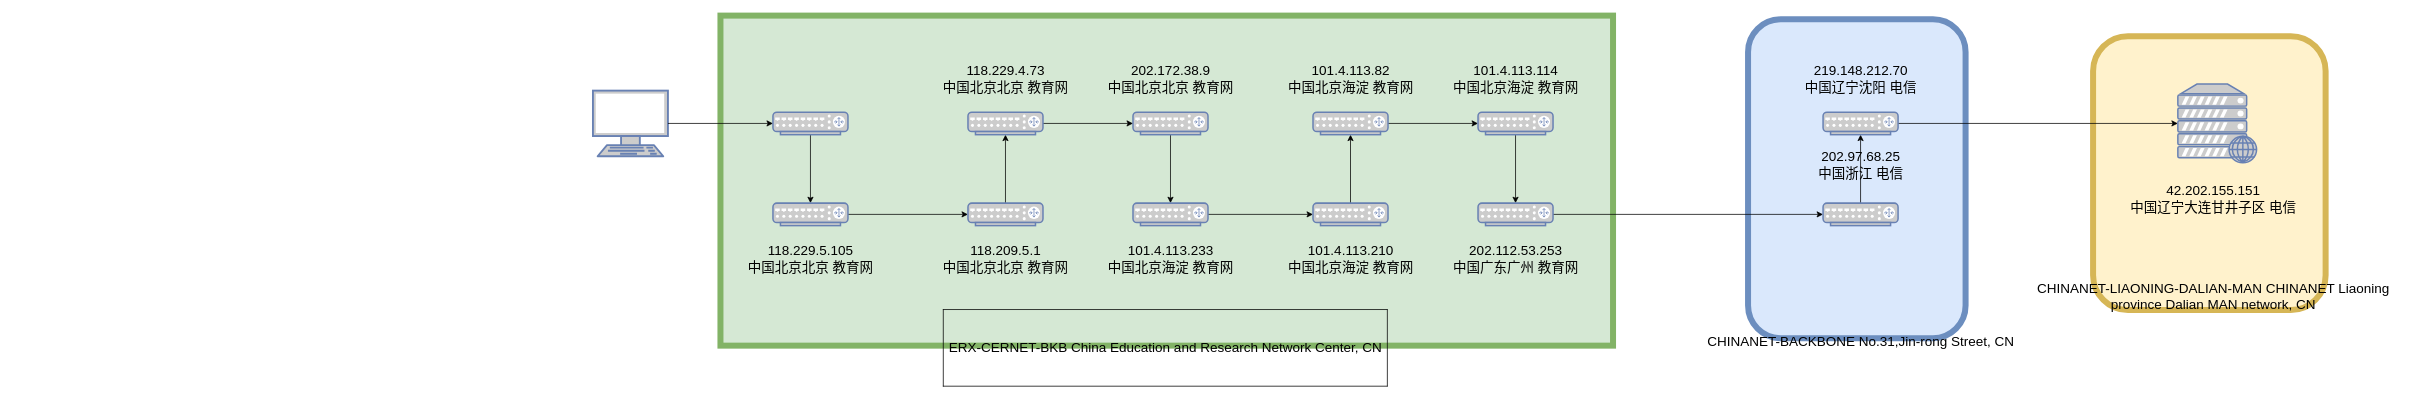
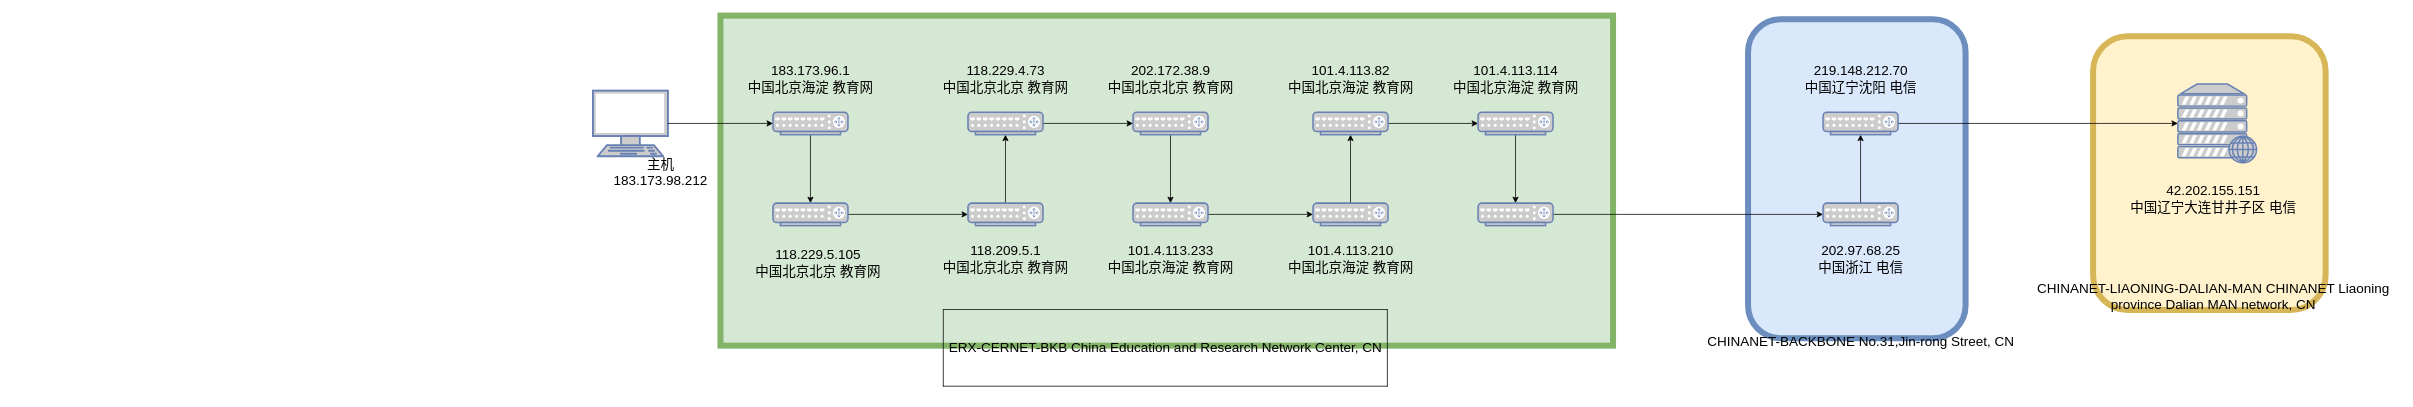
none -> (810, 79)
(1860, 165) -> (1860, 259)
none -> (660, 173)
(810, 259) -> (818, 263)
(1515, 259) -> none
